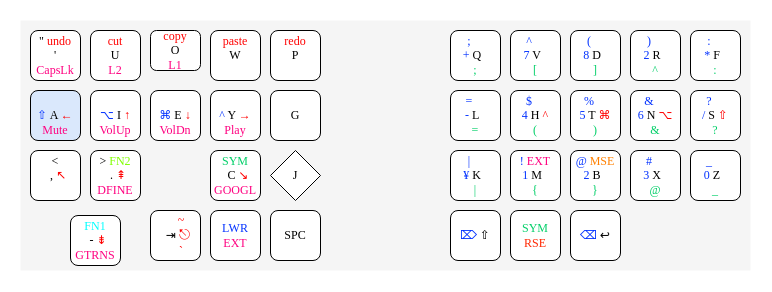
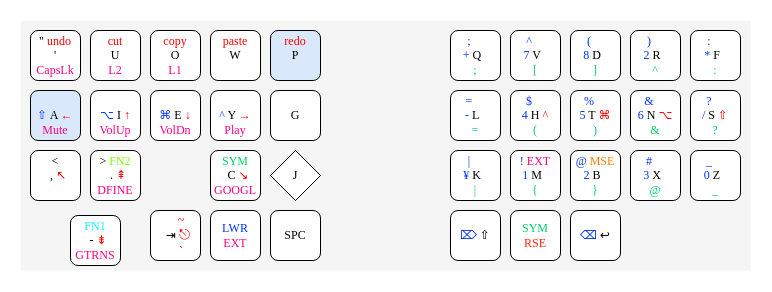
(176, 51) -> (176, 56)
(296, 56) -> (296, 56)
